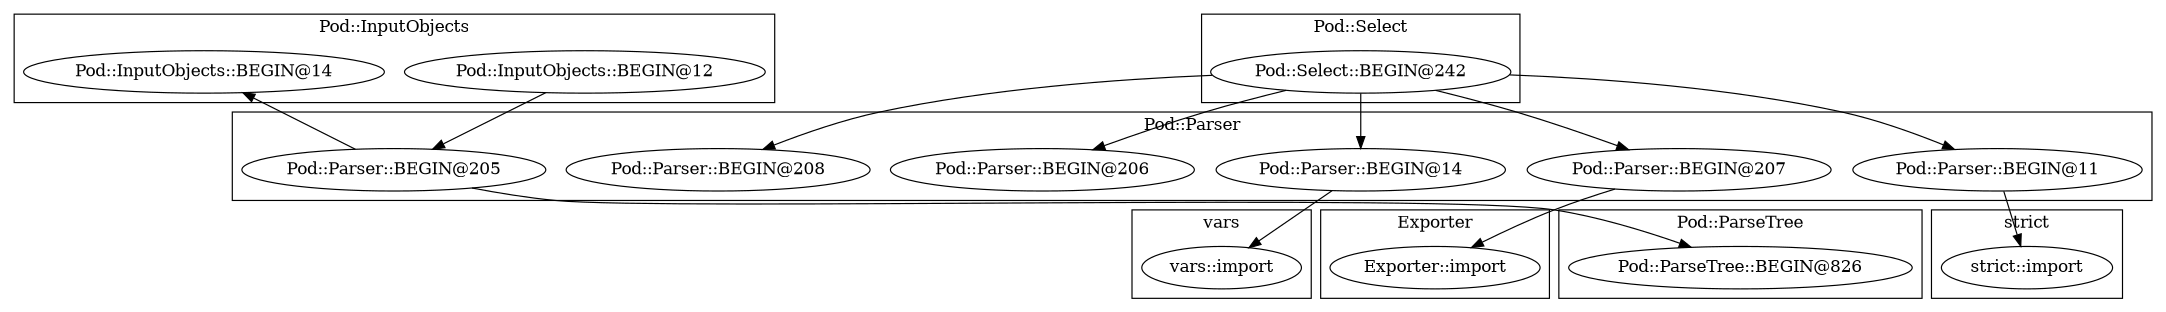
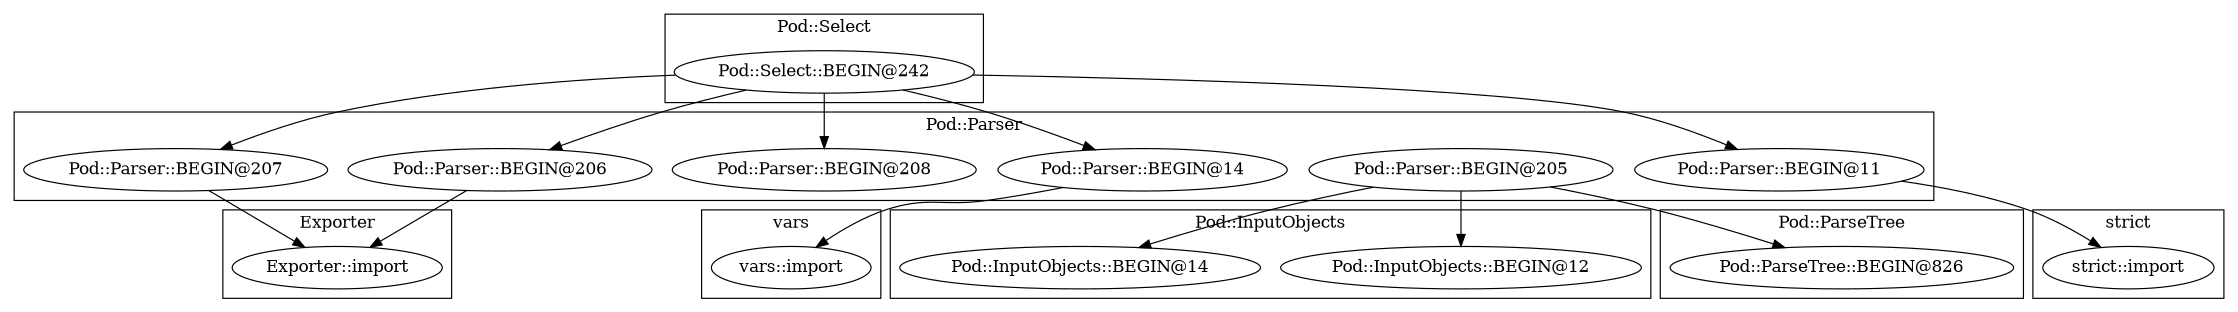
(492, 120) -> (1461, 217)
none -> (421, 217)
